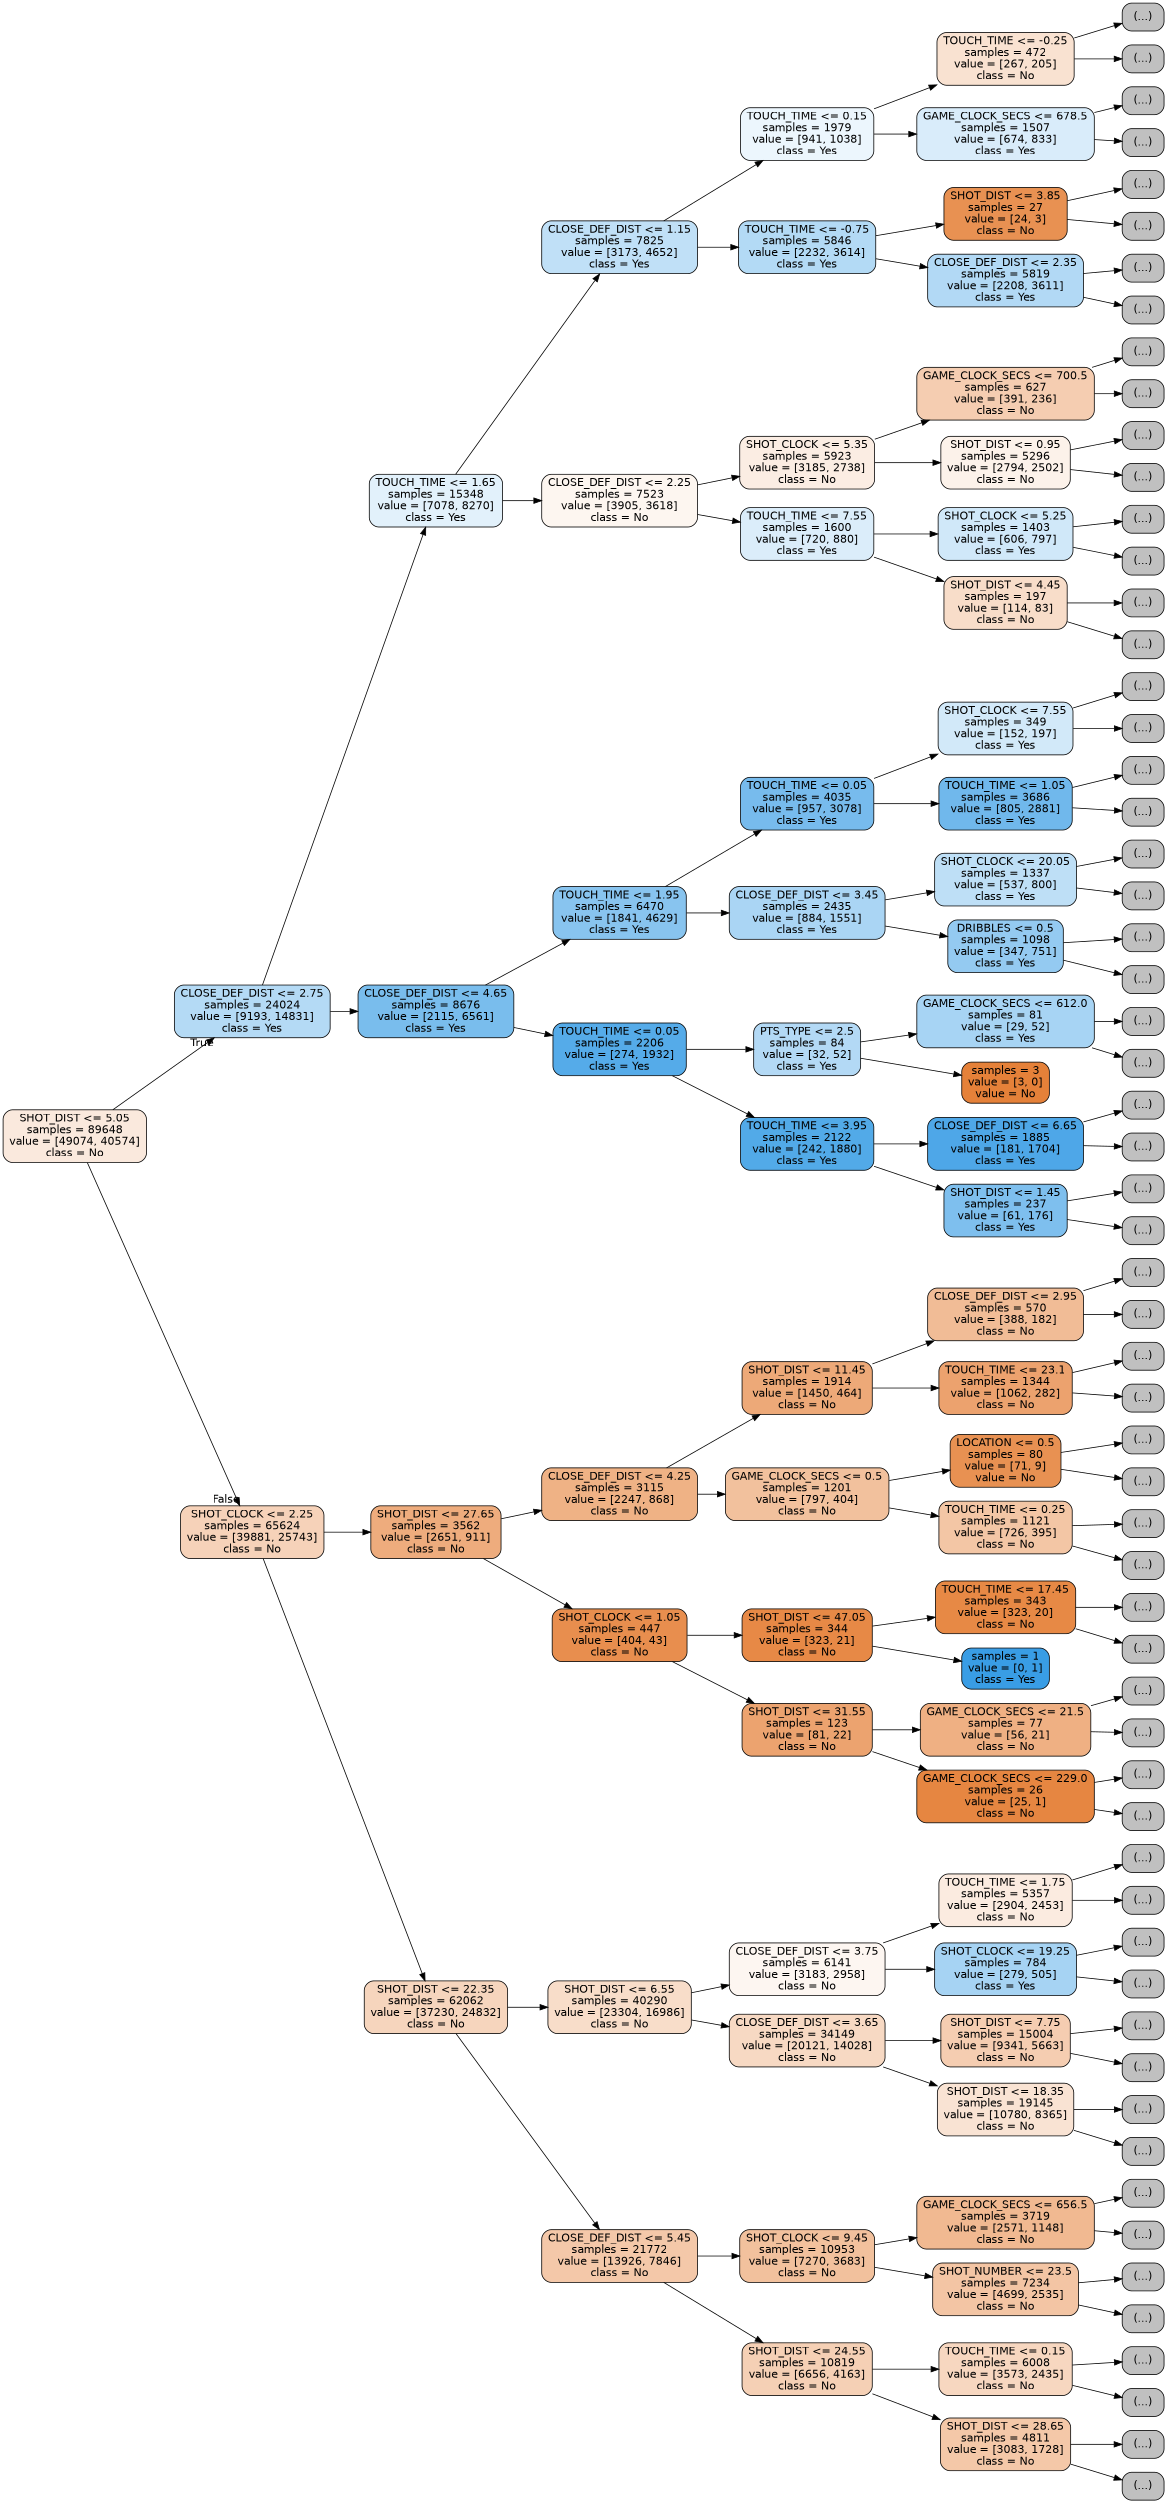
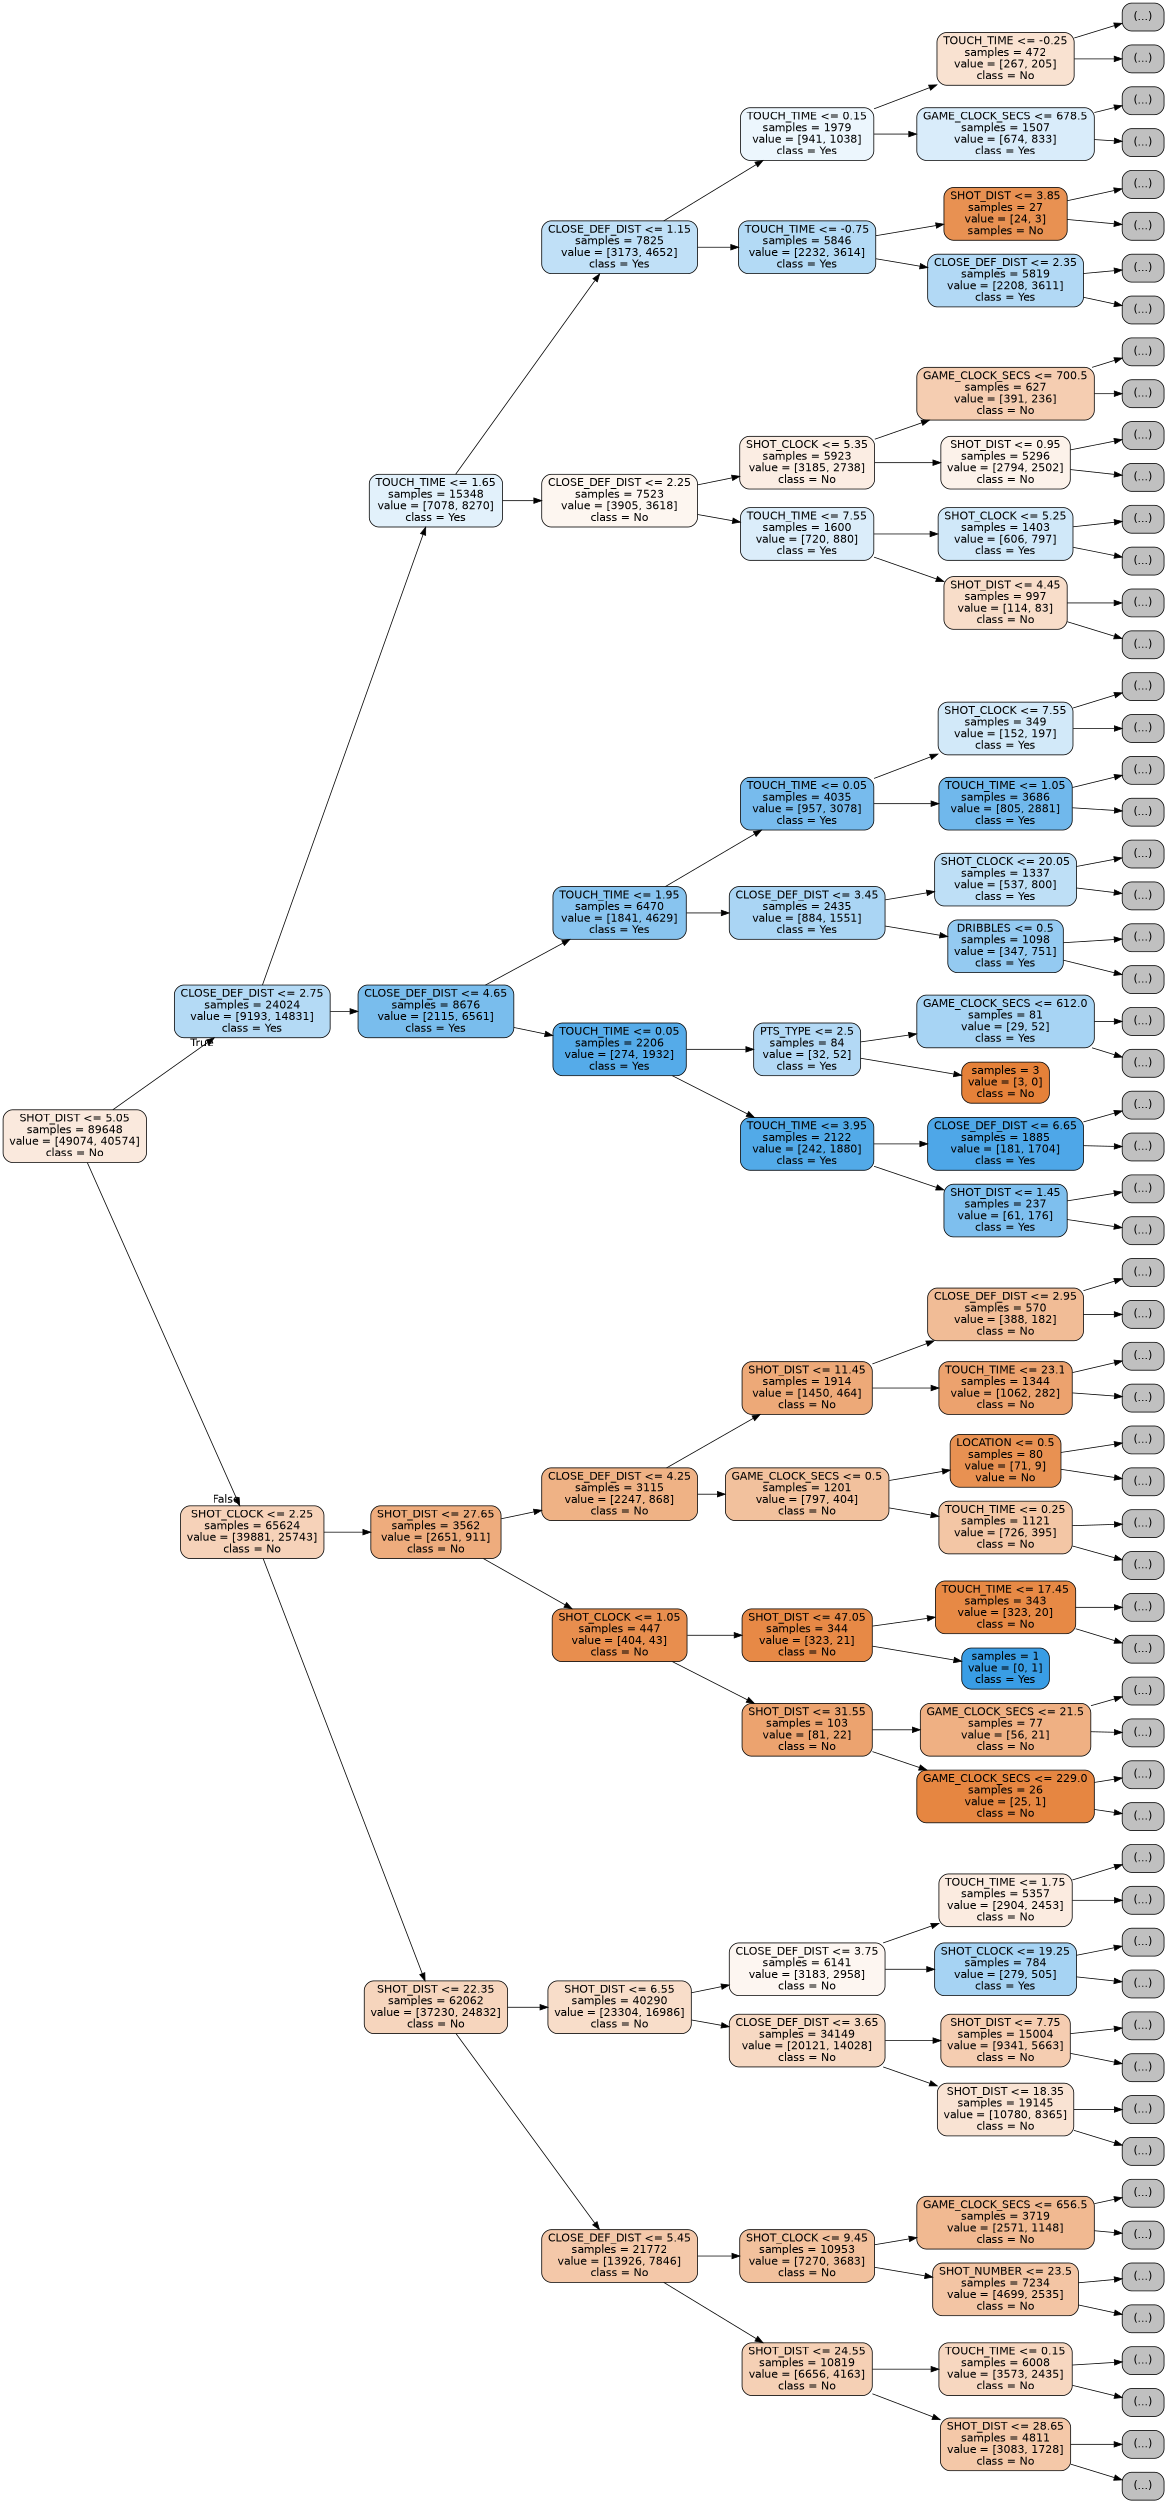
(1006, 214) -> (1006, 214)
(1006, 603) -> (1006, 603)
(1006, 1083) -> (1006, 1083)
(807, 1730) -> (807, 1730)
